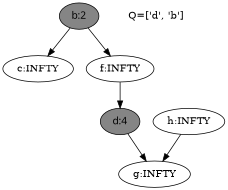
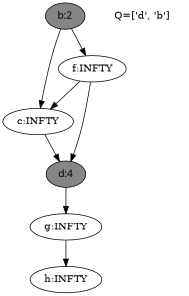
none -> (68, 93)
none -> (50, 145)
(174, 145) -> (66, 250)
